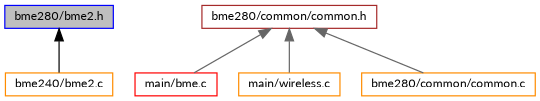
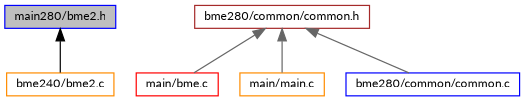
(59, 17) -> (60, 17)
(289, 84) -> (282, 84)
(448, 84) -> (433, 84)
